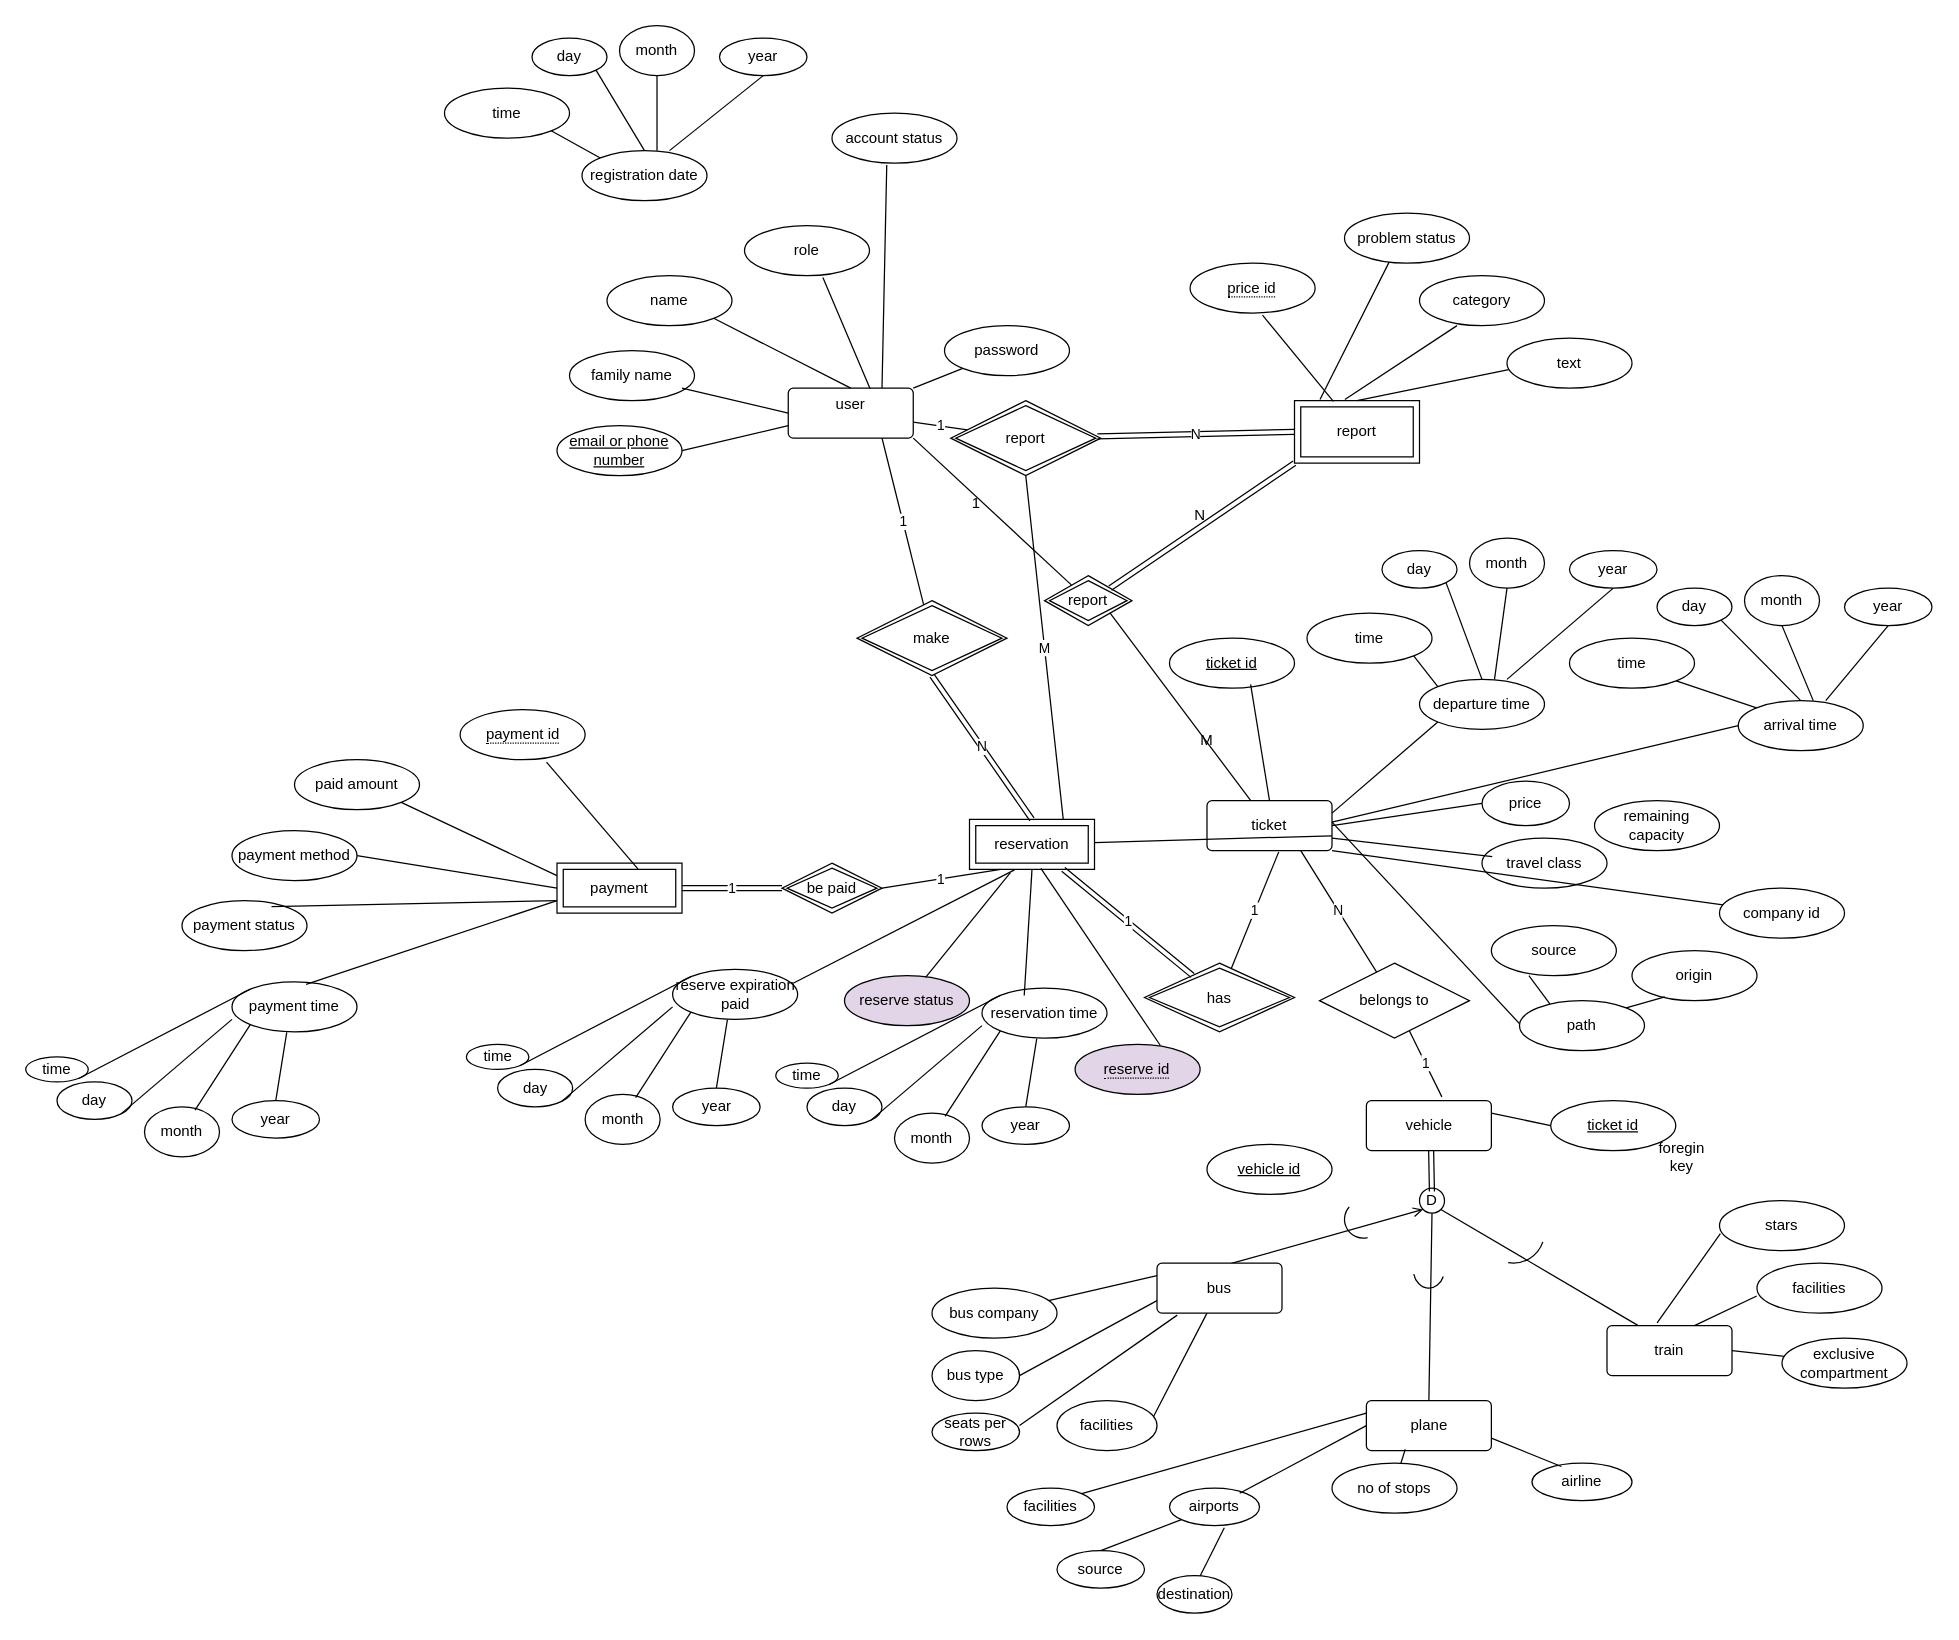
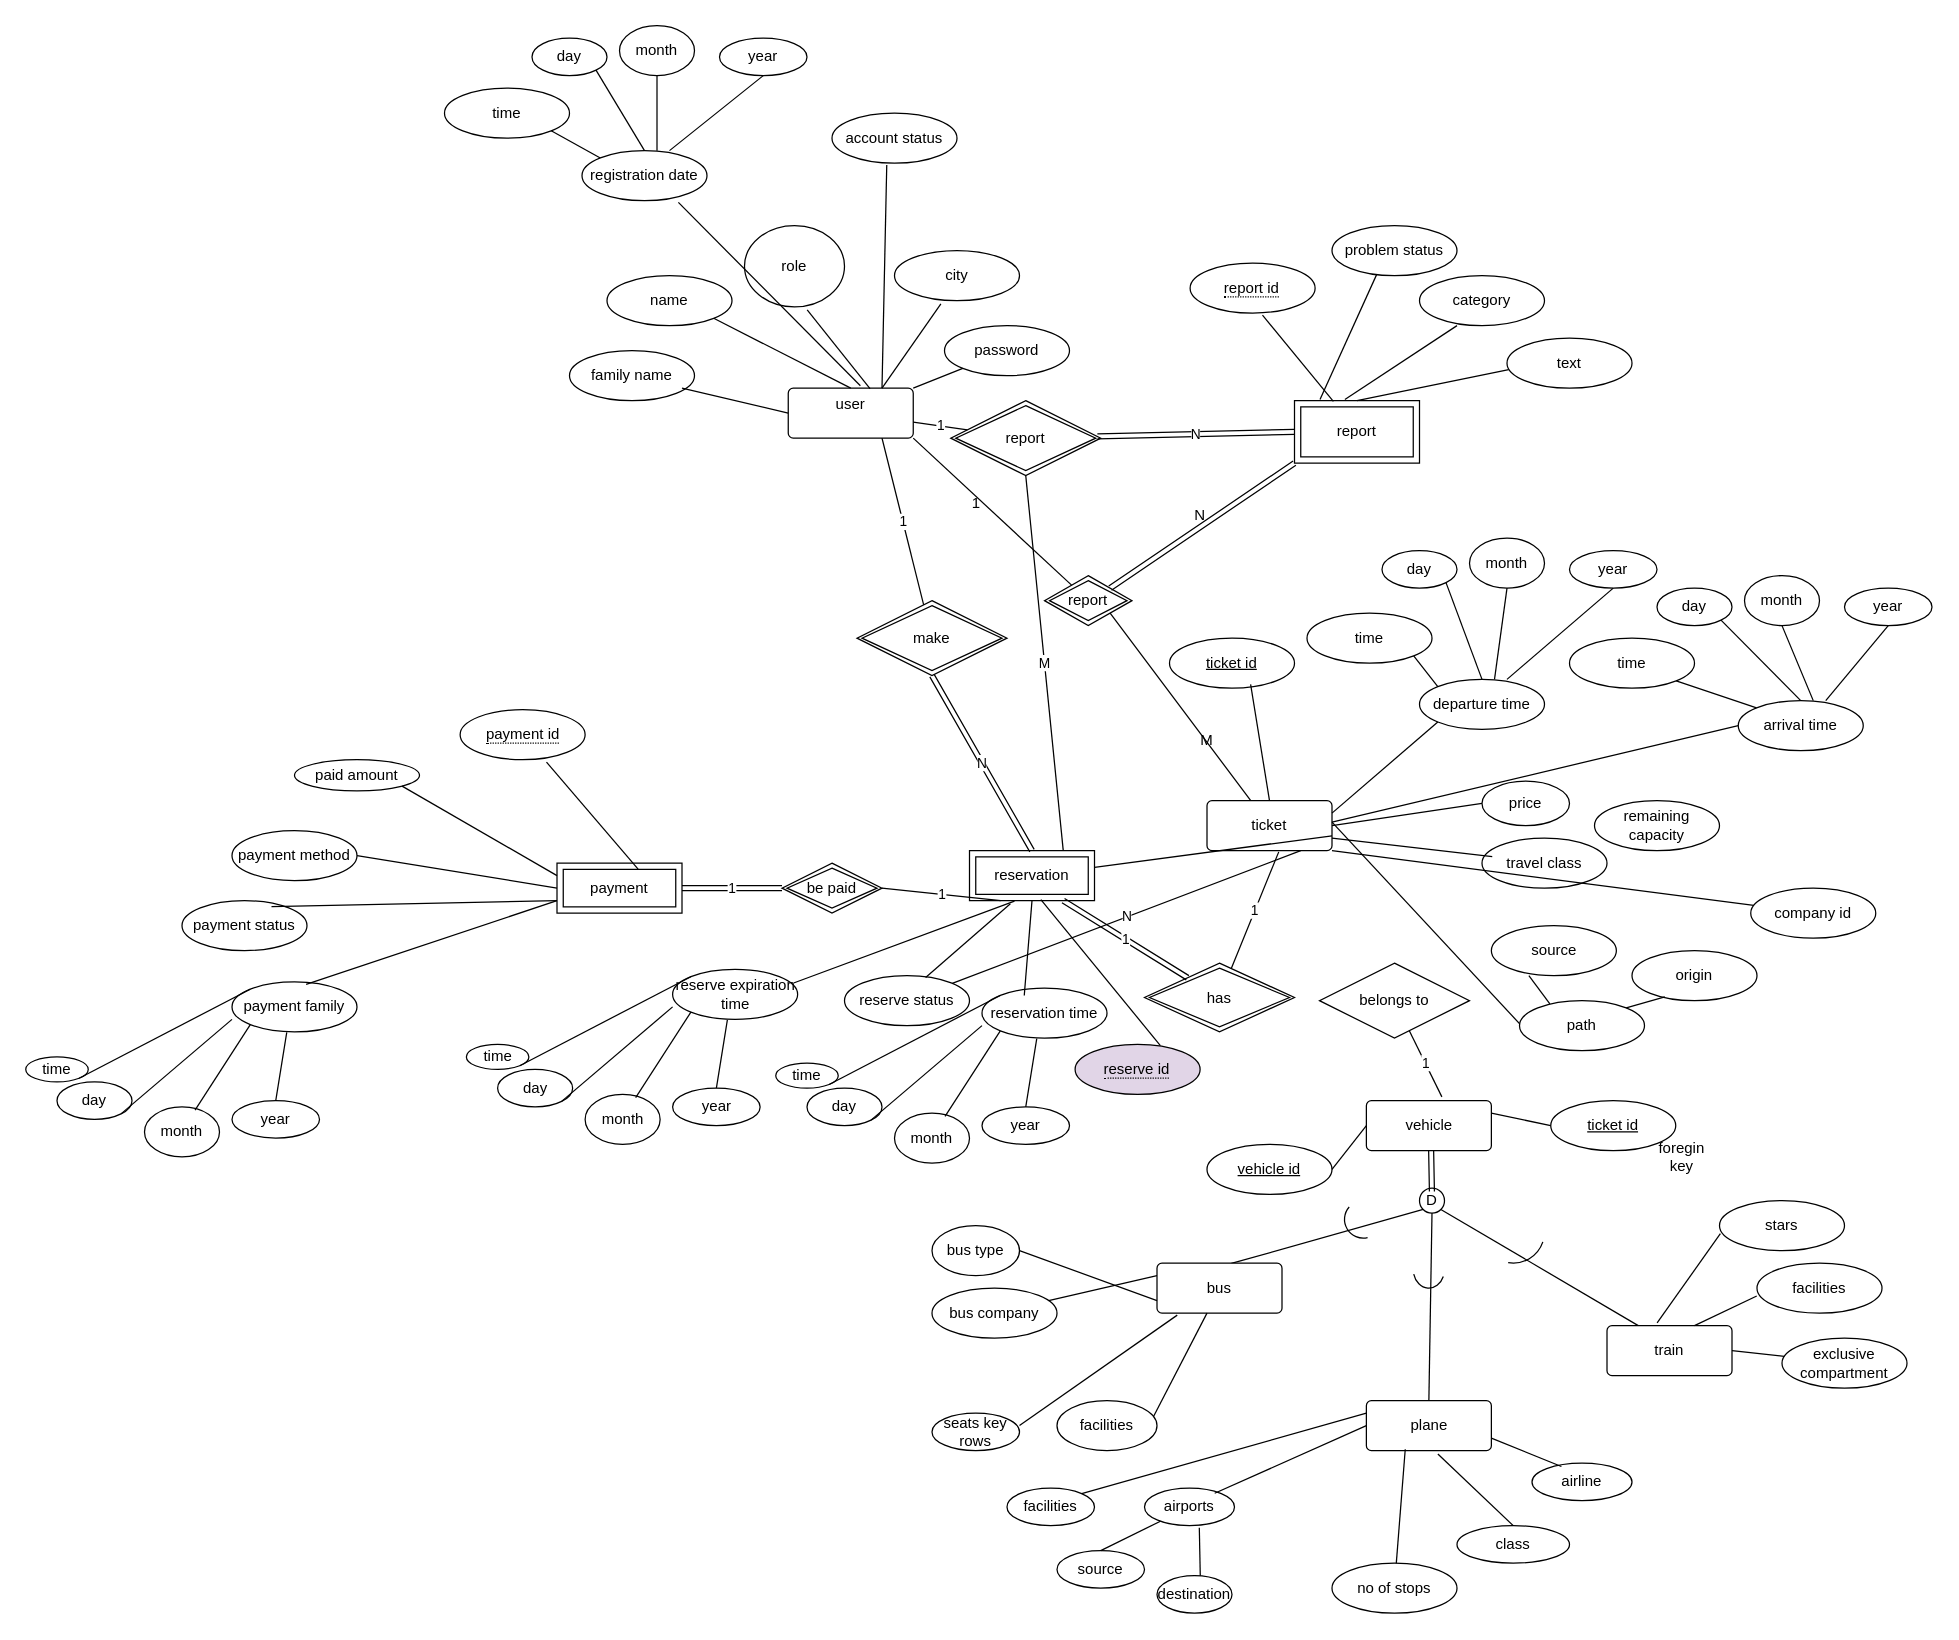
(1407, 238) -> (1394, 251)
(807, 251) -> (794, 266)
none -> (957, 276)
(1252, 288) -> (1252, 288)
none -> (769, 294)
none -> (912, 345)
(735, 438) -> none
(619, 451) -> none
(357, 785) -> (357, 775)
(1032, 844) -> (1032, 876)
(1338, 911) -> (1214, 883)
(1782, 913) -> (1813, 913)
(736, 994) -> (736, 994)
(907, 1001) -> (907, 1001)
(294, 1007) -> (294, 1007)
none -> (1349, 1148)
(1416, 1211) -> (1418, 1211)
(976, 1376) -> (976, 1251)
(976, 1432) -> (976, 1432)
(1394, 1488) -> (1394, 1588)
none -> (1475, 1489)
(1214, 1507) -> (1189, 1507)
none -> (1513, 1544)
